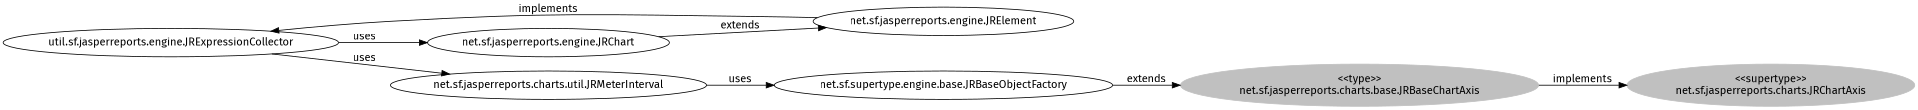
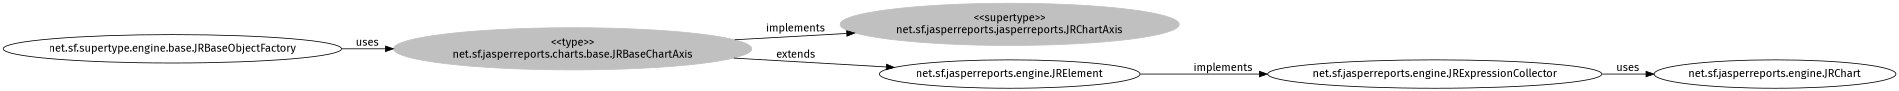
(738, 32) -> (810, 63)
(171, 43) -> (1435, 74)
(1147, 79) -> (368, 43)
(548, 85) -> none
(1771, 85) -> (1010, 24)
